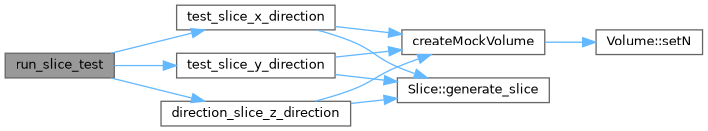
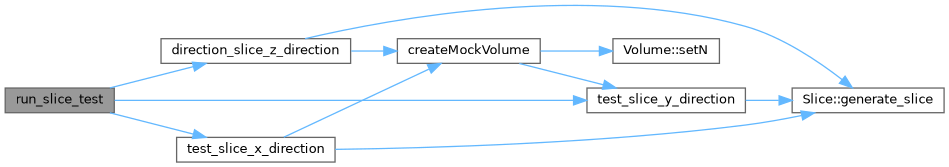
(361, 54) -> (561, 74)
